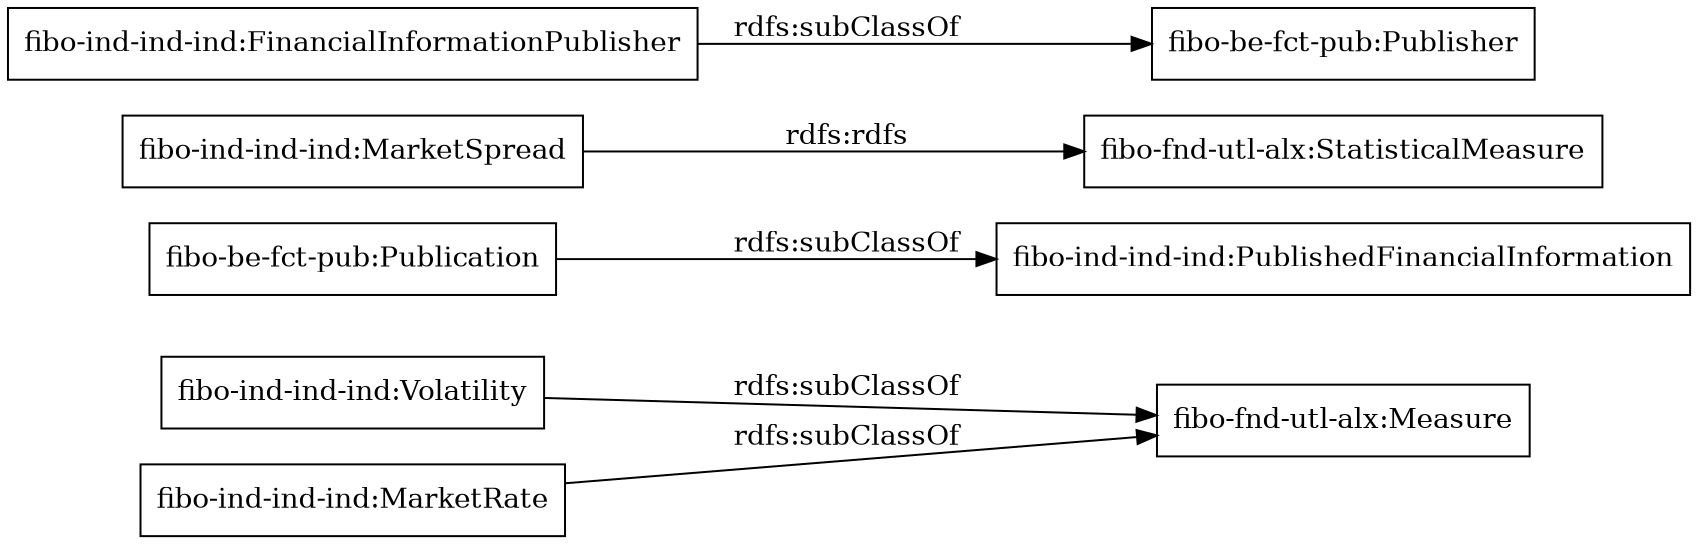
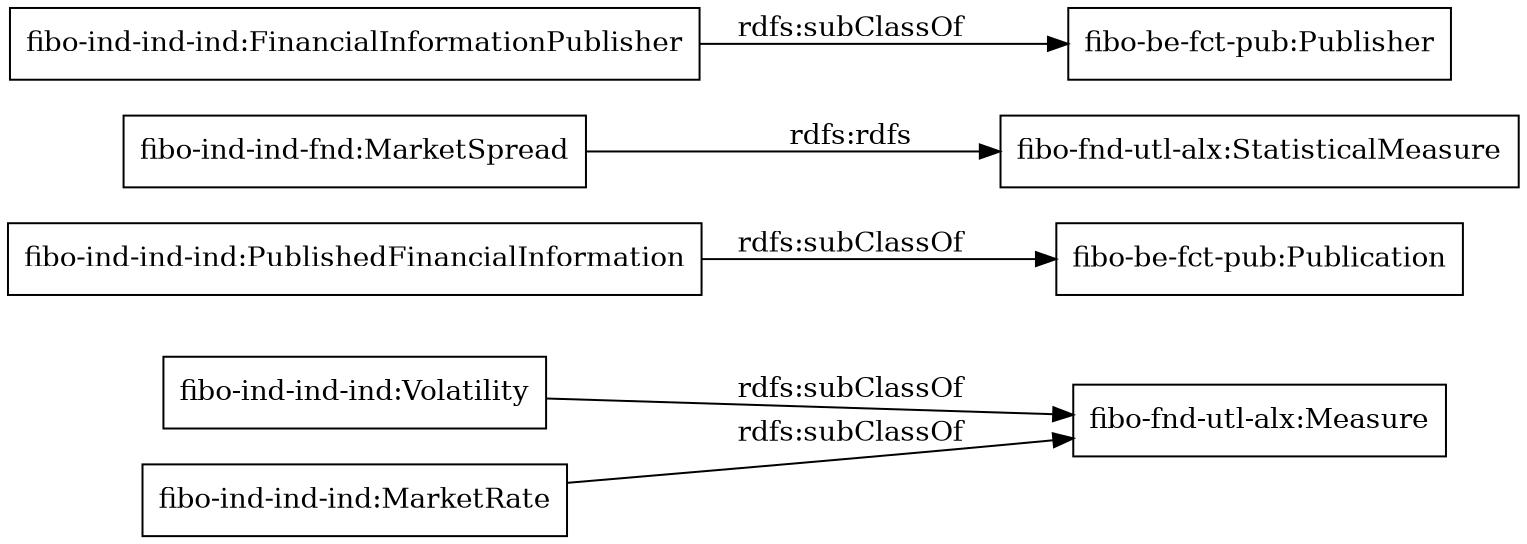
(353, 151) -> (355, 151)
(766, 259) -> (869, 259)
